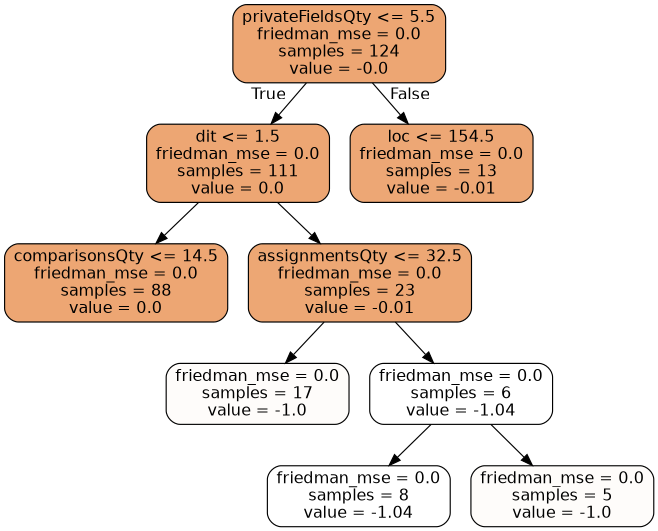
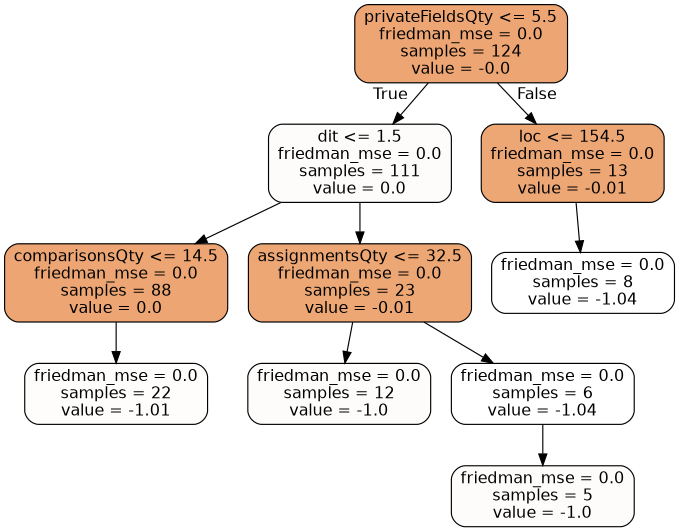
(238, 163) -> (360, 163)
none -> (116, 394)
(258, 394) -> (339, 394)
(414, 441) -> (578, 222)
